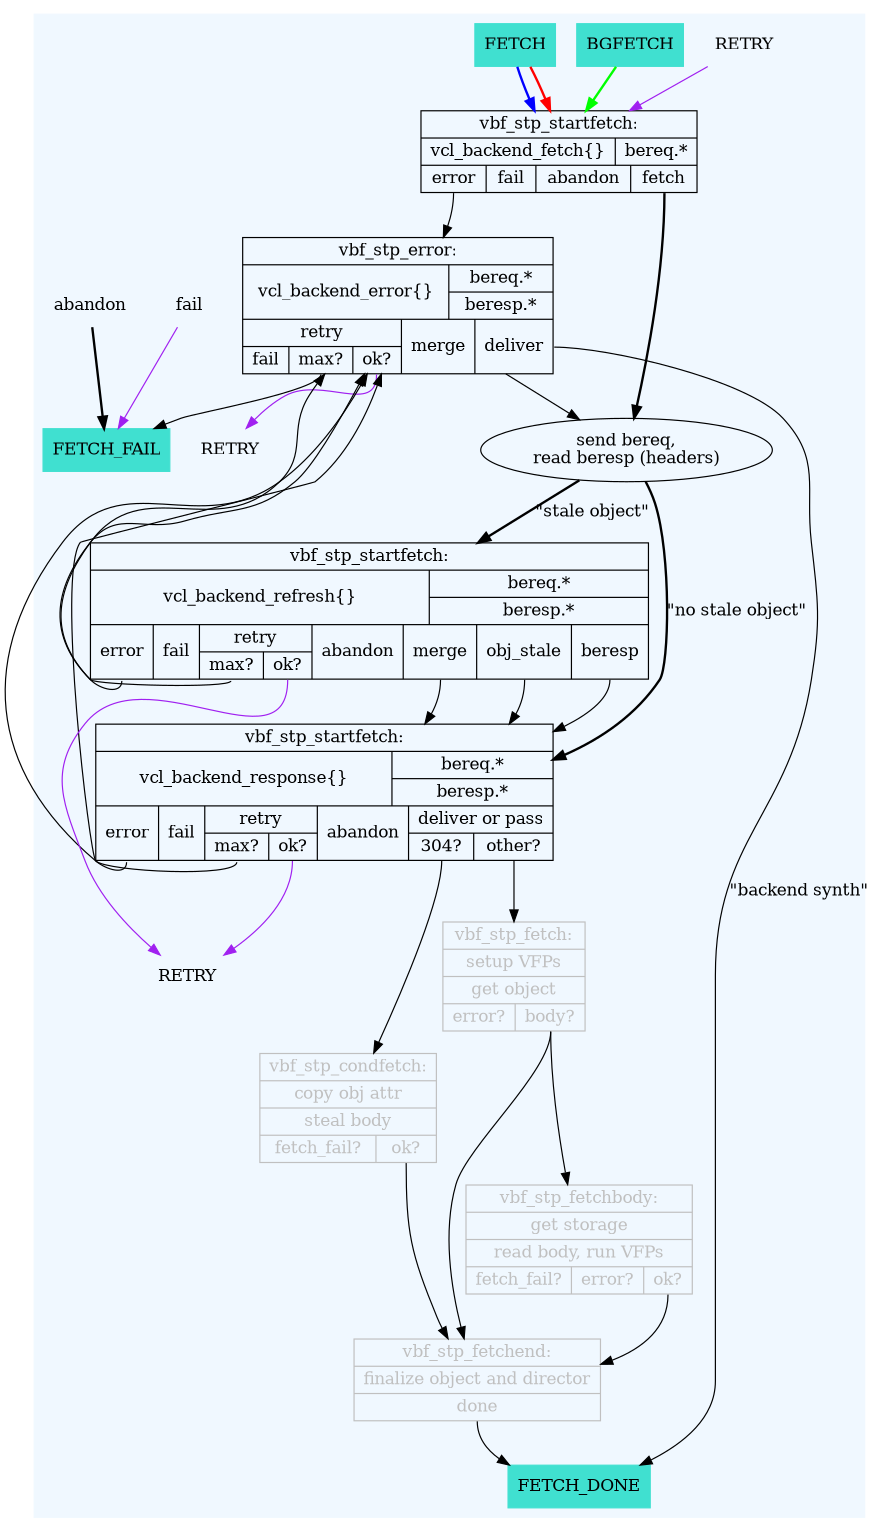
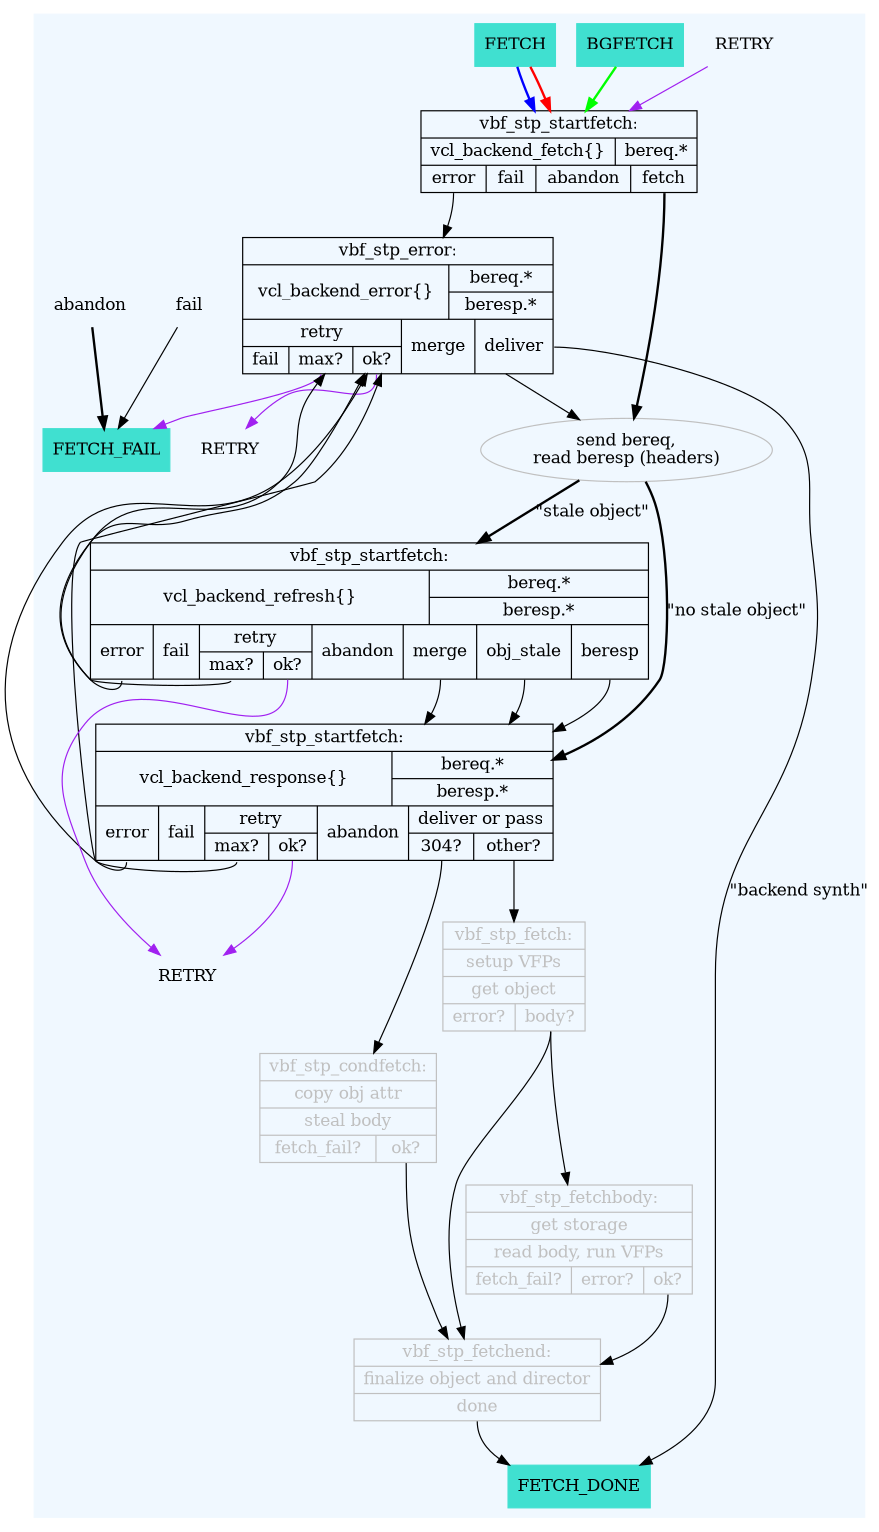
(151, 373) -> (151, 373)
(245, 403) -> (245, 403)
(627, 450) -> (627, 450)
